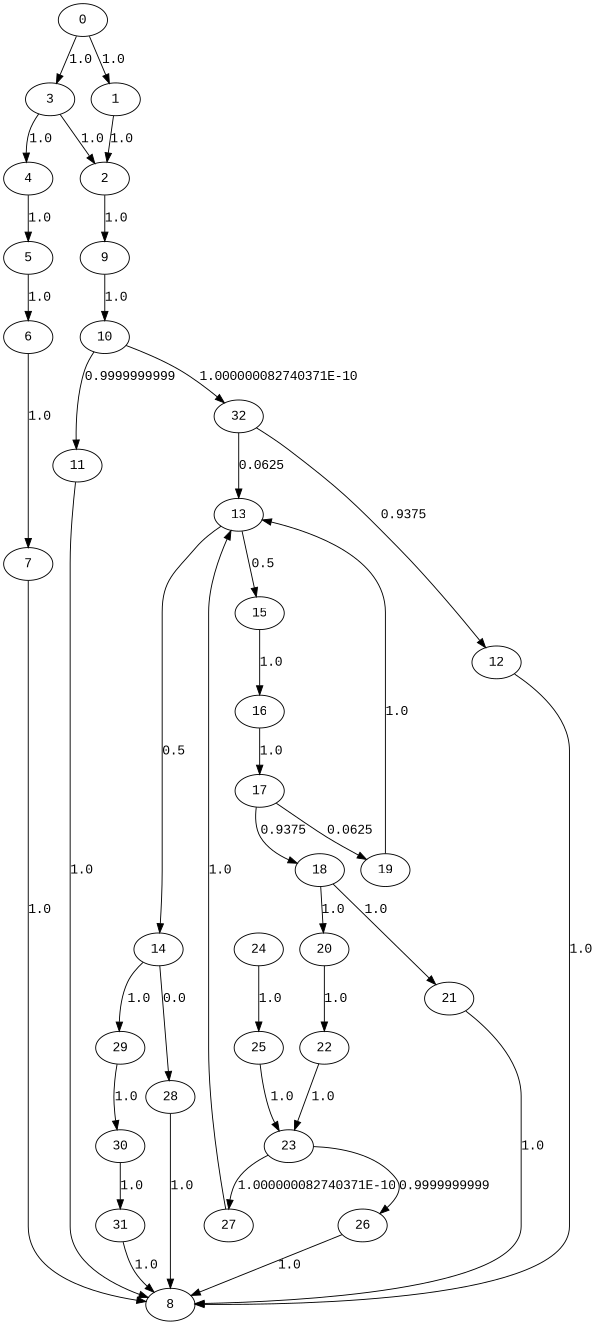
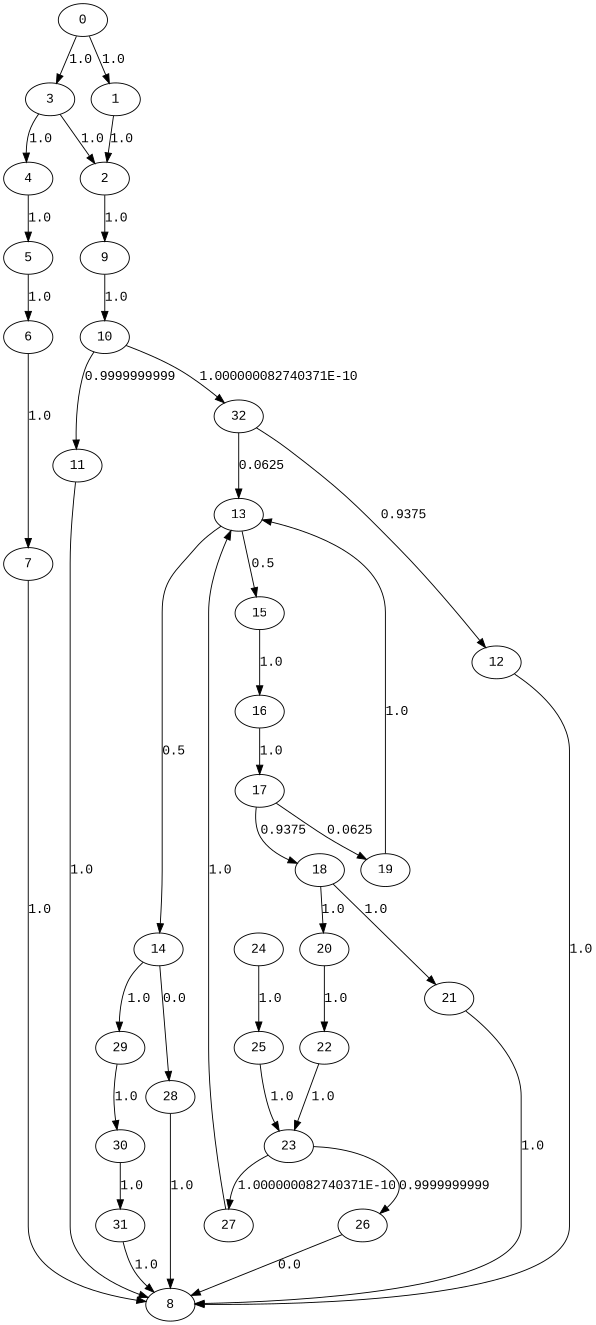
(289, 1265) -> (289, 1265)
